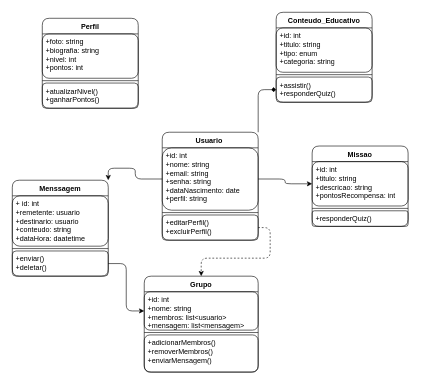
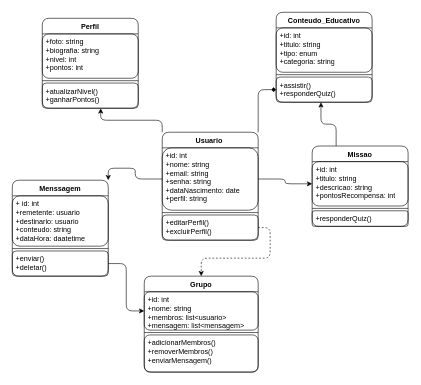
none -> (101, 117)
none -> (322, 122)
